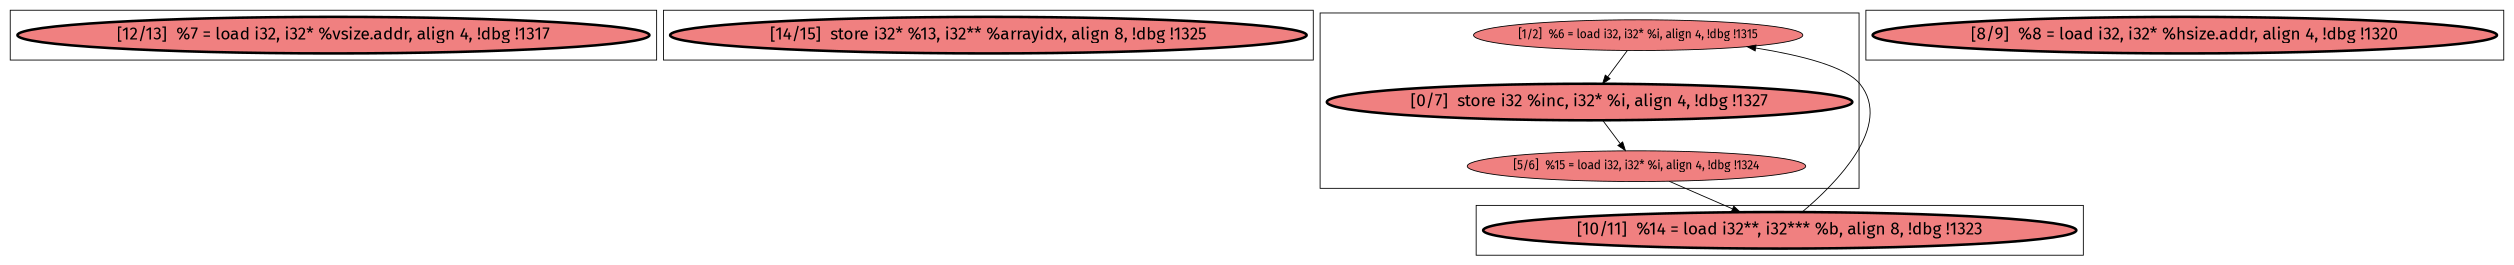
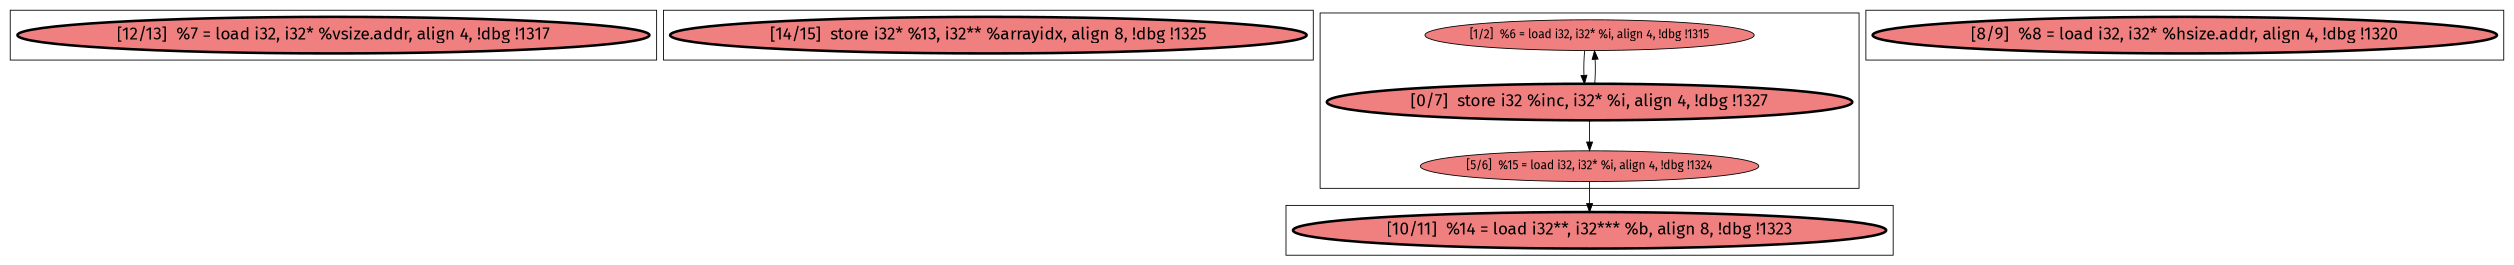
(1869, 103) -> (1595, 72)
